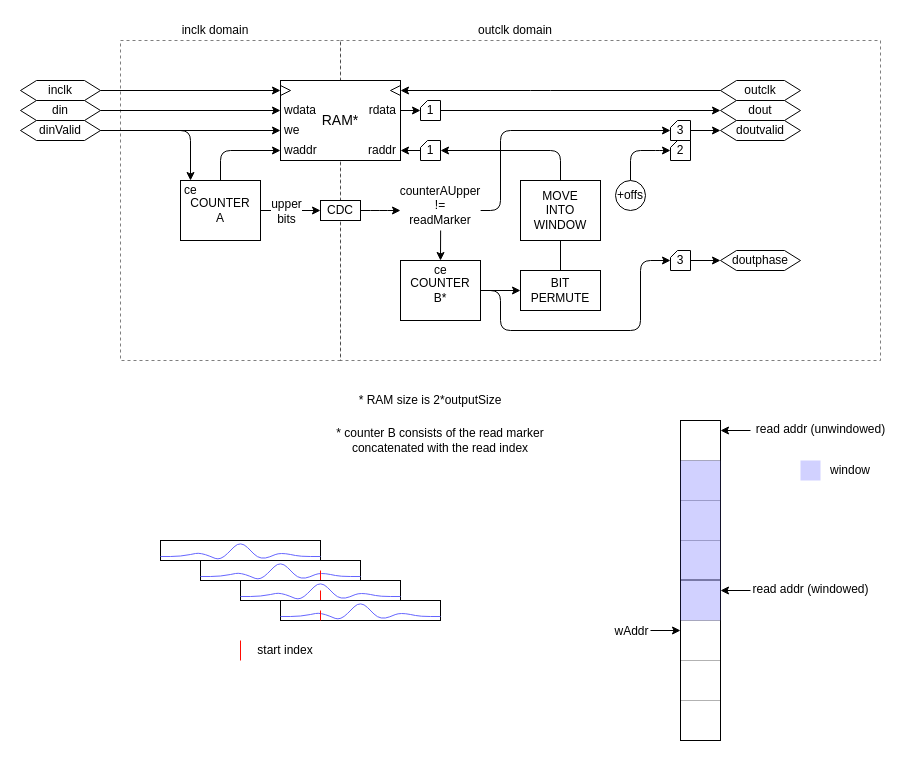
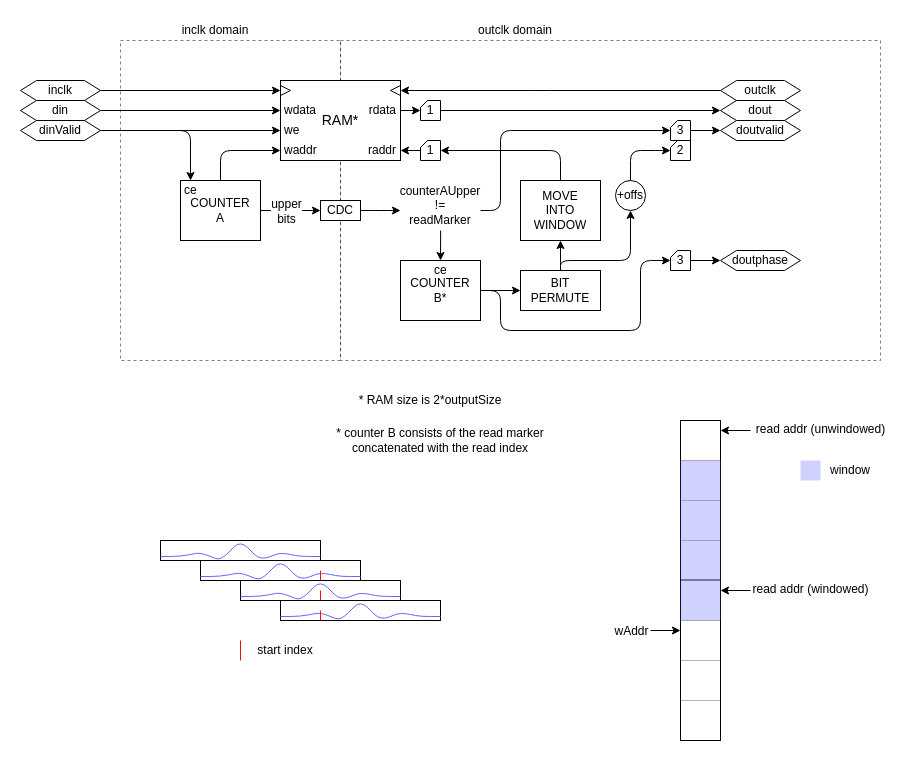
(561, 246) -> (561, 248)
none -> (614, 261)
